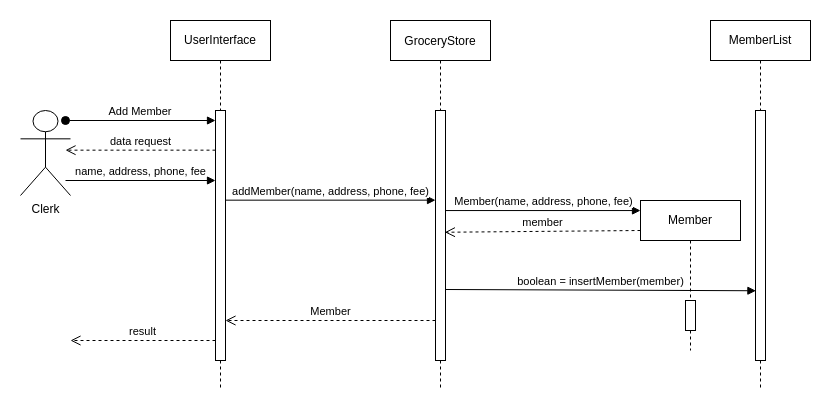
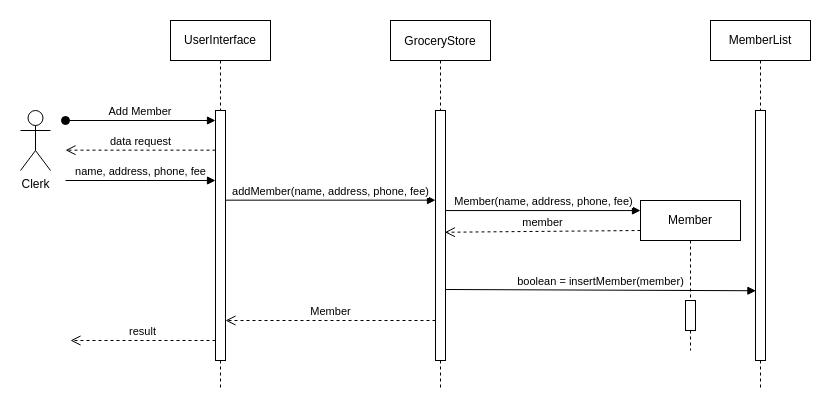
(46, 153) -> (36, 141)
